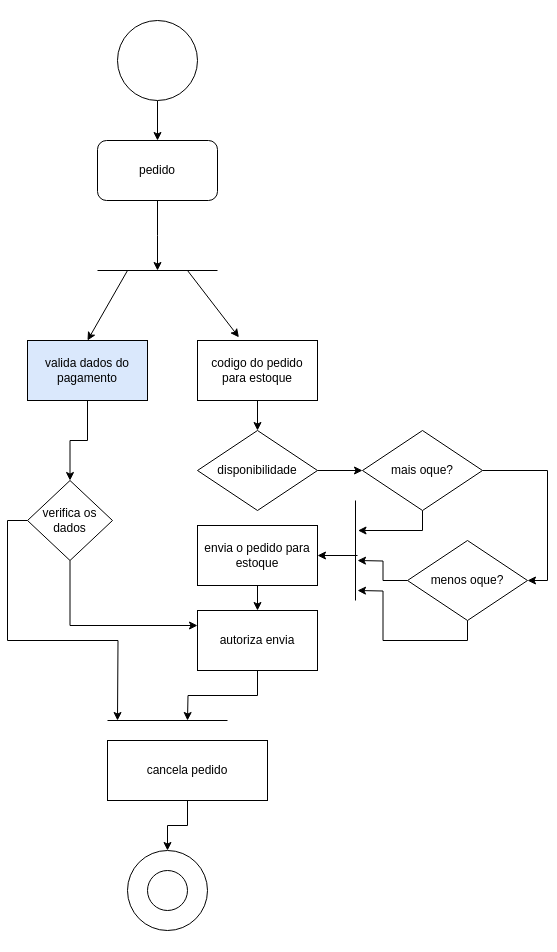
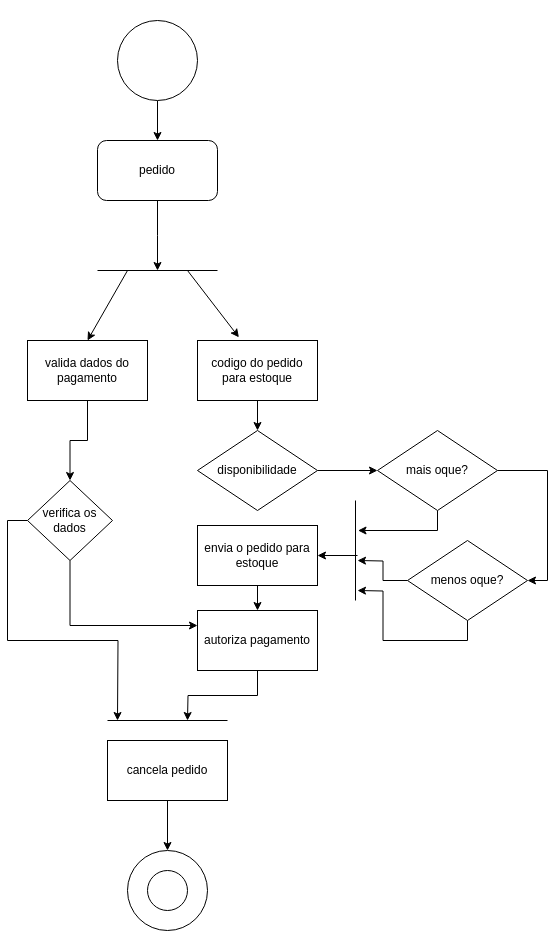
(88, 371) -> (88, 371)
(423, 471) -> (438, 471)
(258, 641) -> (258, 641)
(188, 771) -> (168, 771)
